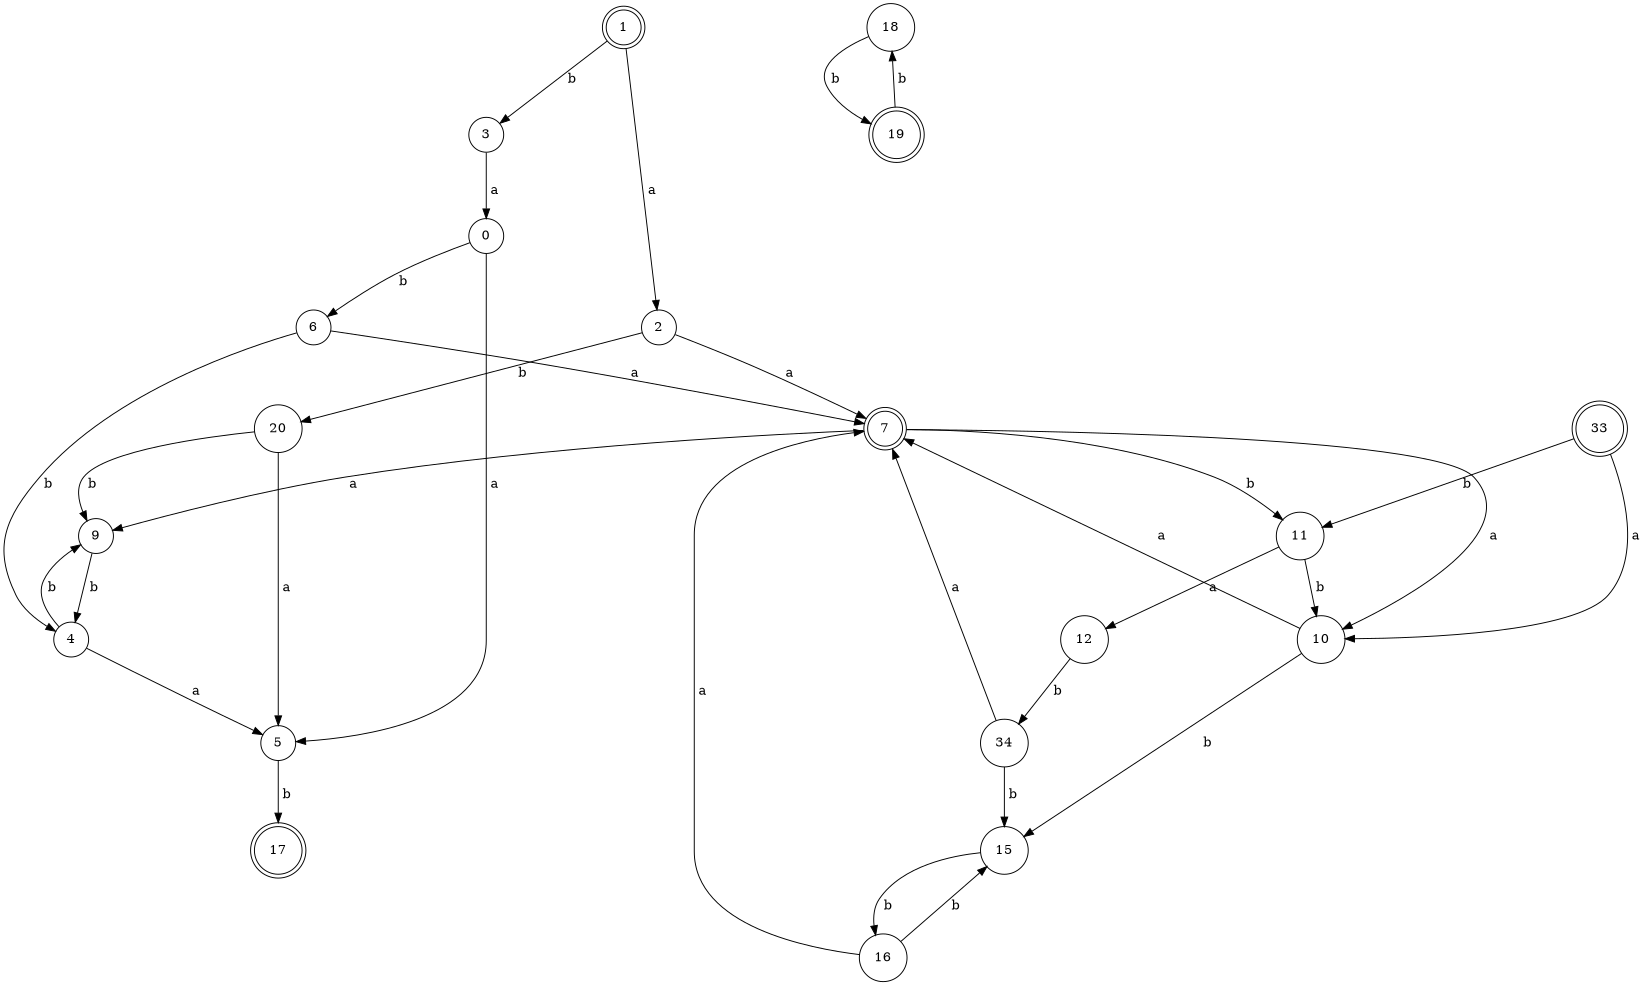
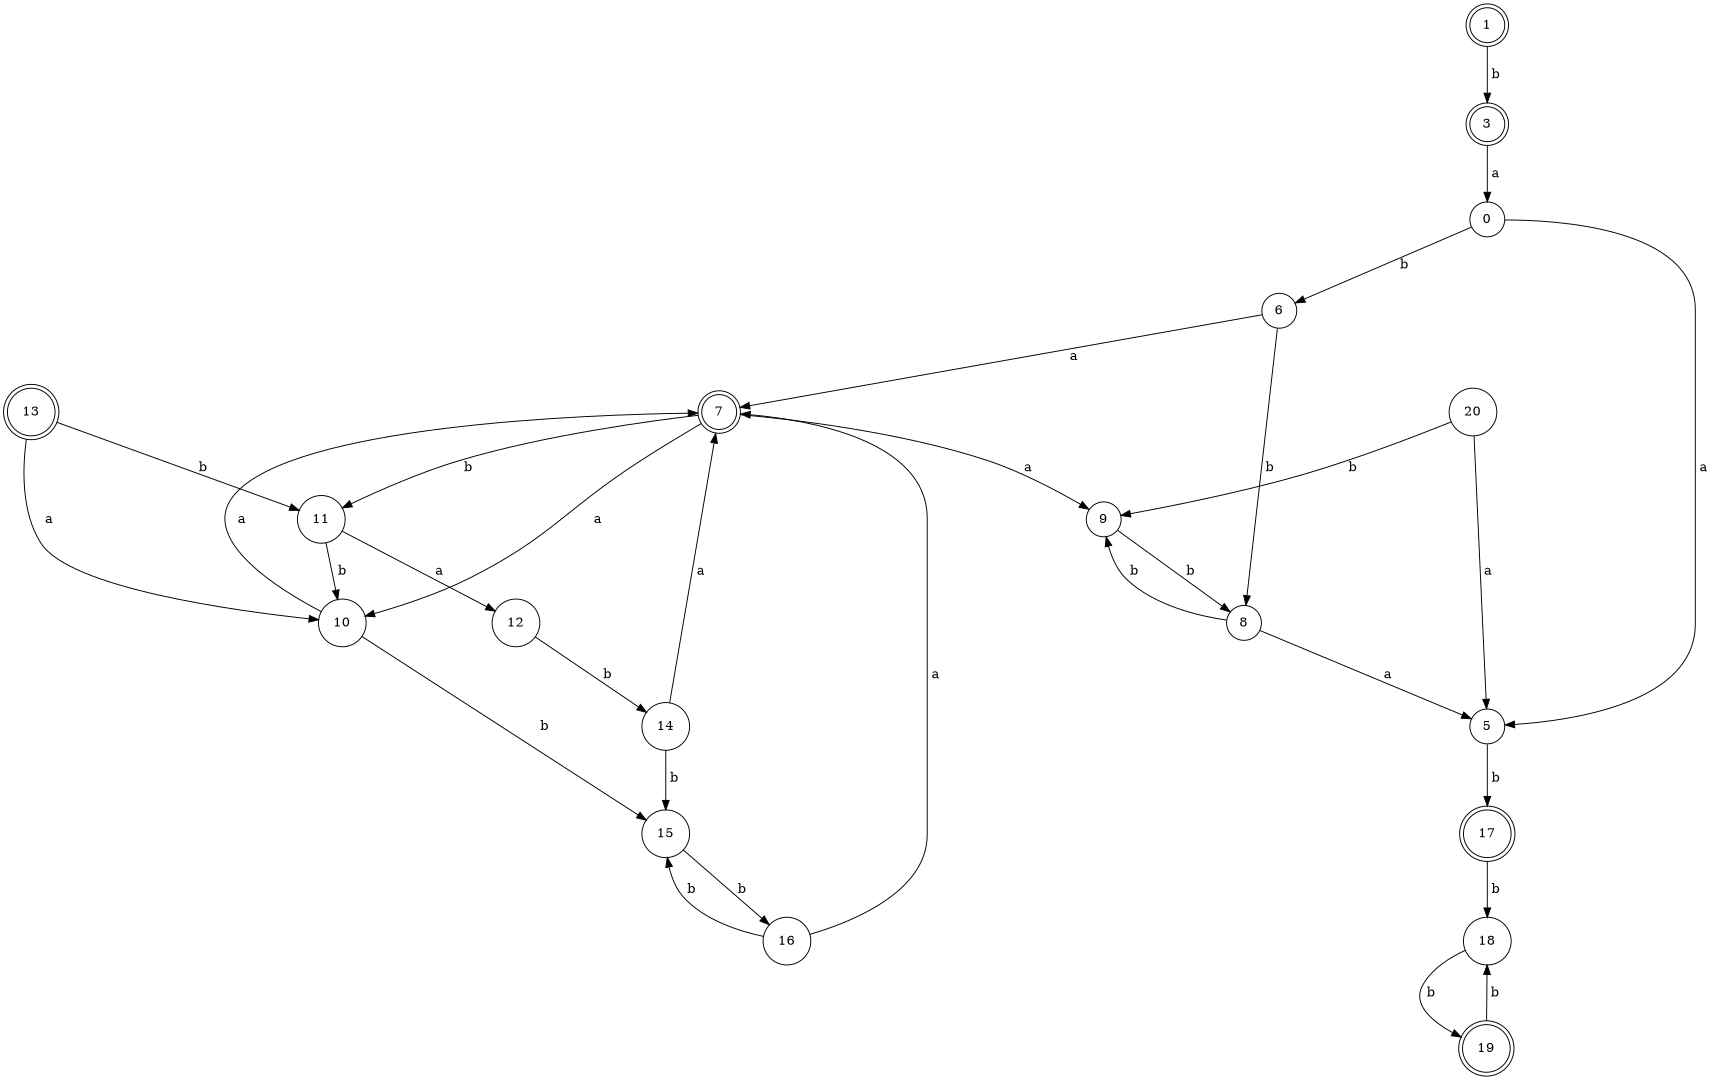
(486, 135) -> (1487, 124)
(659, 327) -> none
(1600, 429) -> (31, 412)
(71, 640) -> (1244, 623)
(1004, 743) -> (666, 726)
none -> (1487, 885)
